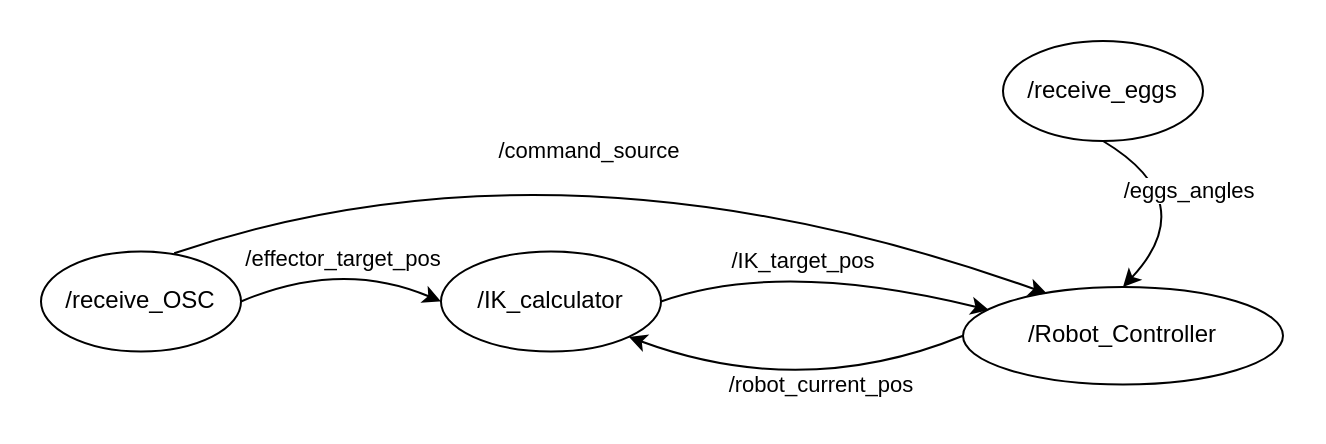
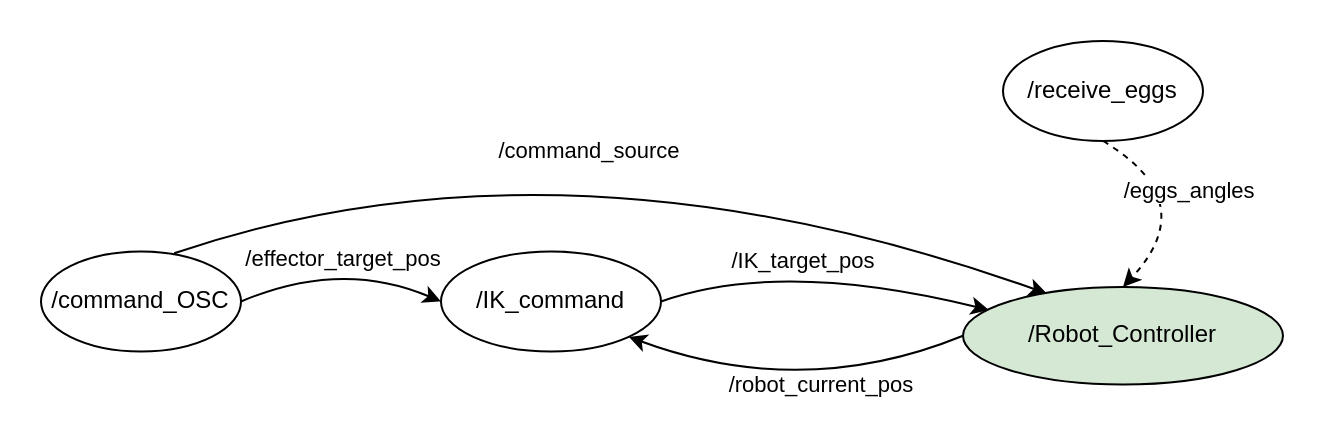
(1154, 245) -> (1154, 245)
(141, 301) -> (141, 301)
(551, 301) -> (551, 301)
(1123, 336) -> (1123, 336)
